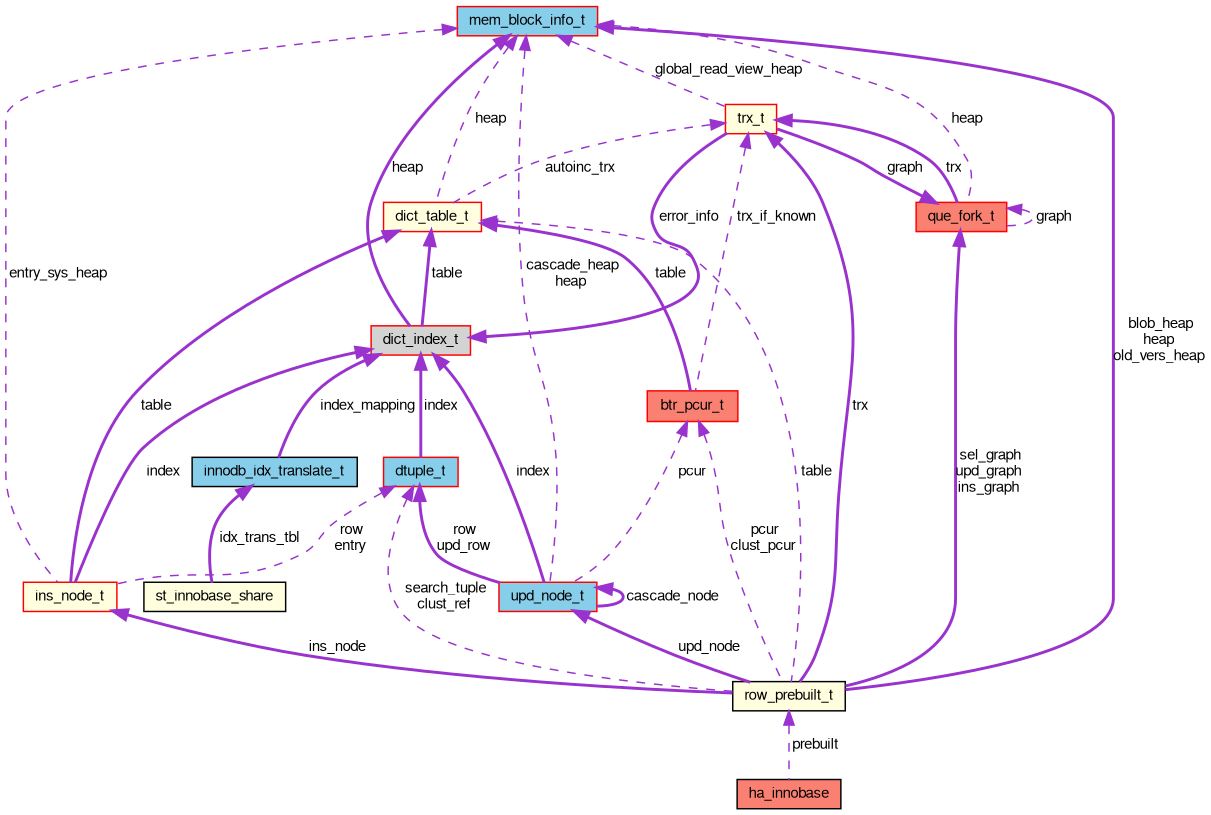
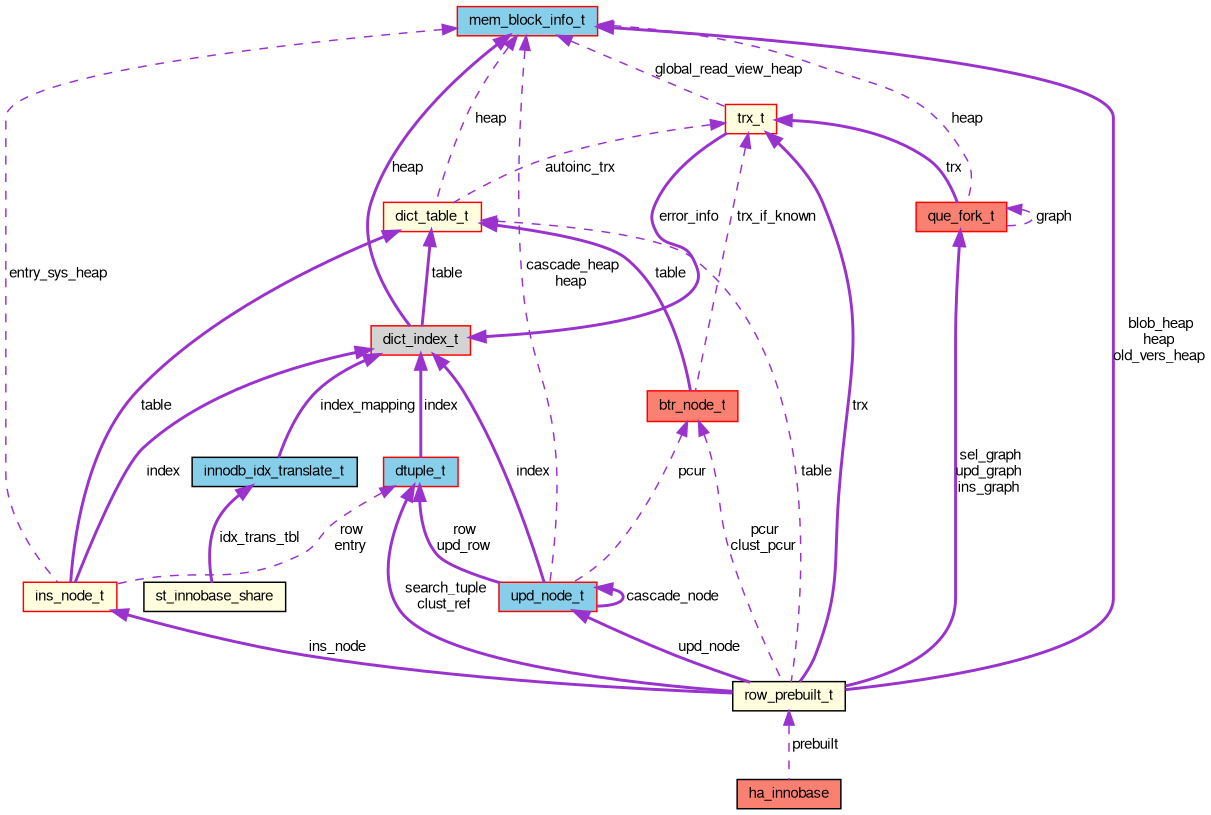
(852, 158) -> none
(693, 406) -> (693, 406)
(503, 659) -> (503, 659)
